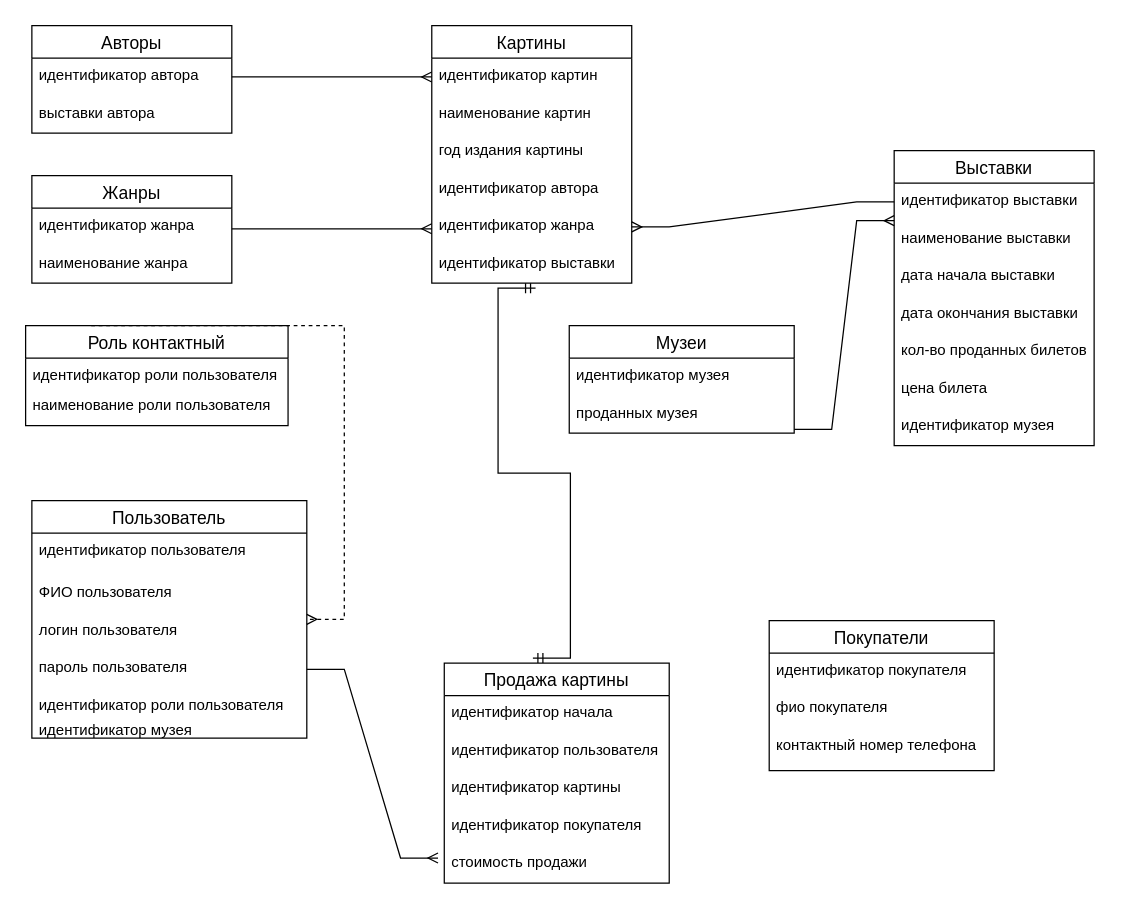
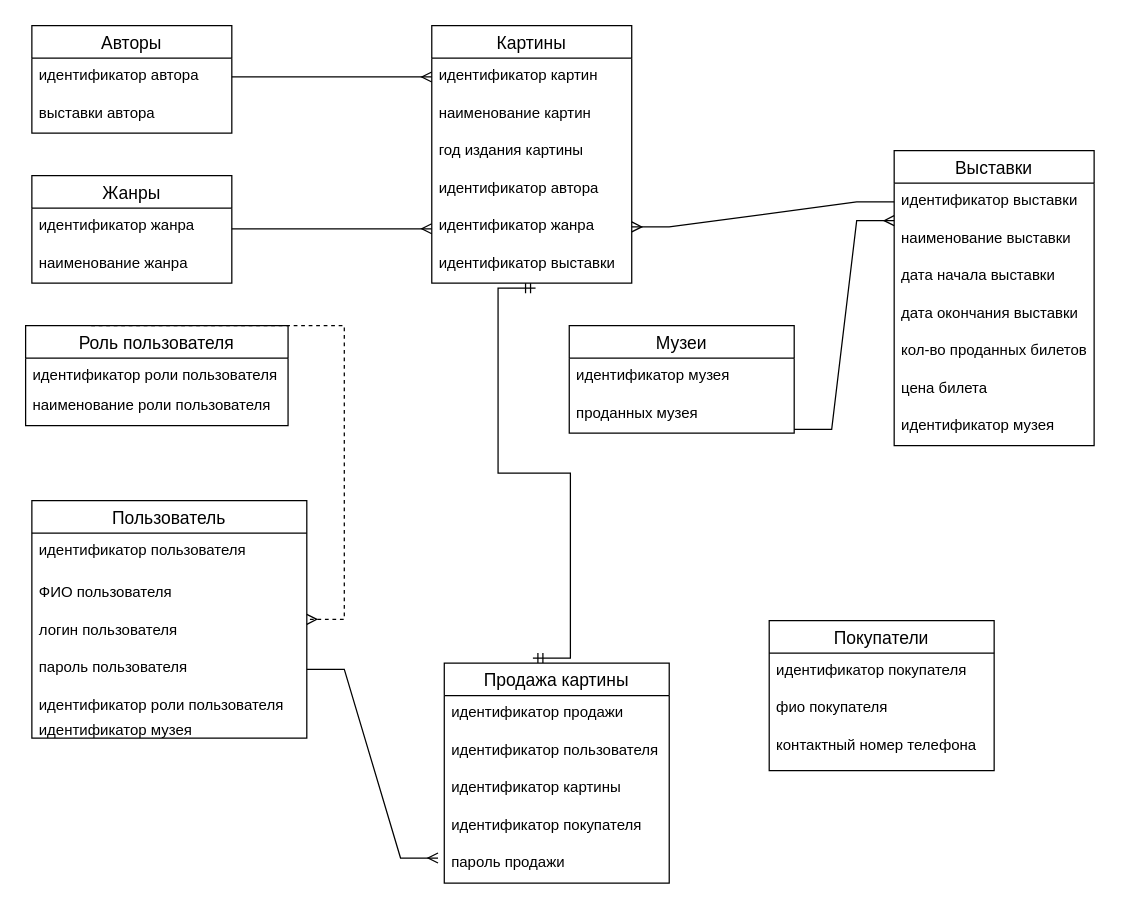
(156, 343) -> (156, 343)
(533, 713) -> (538, 713)
(521, 863) -> (508, 863)
